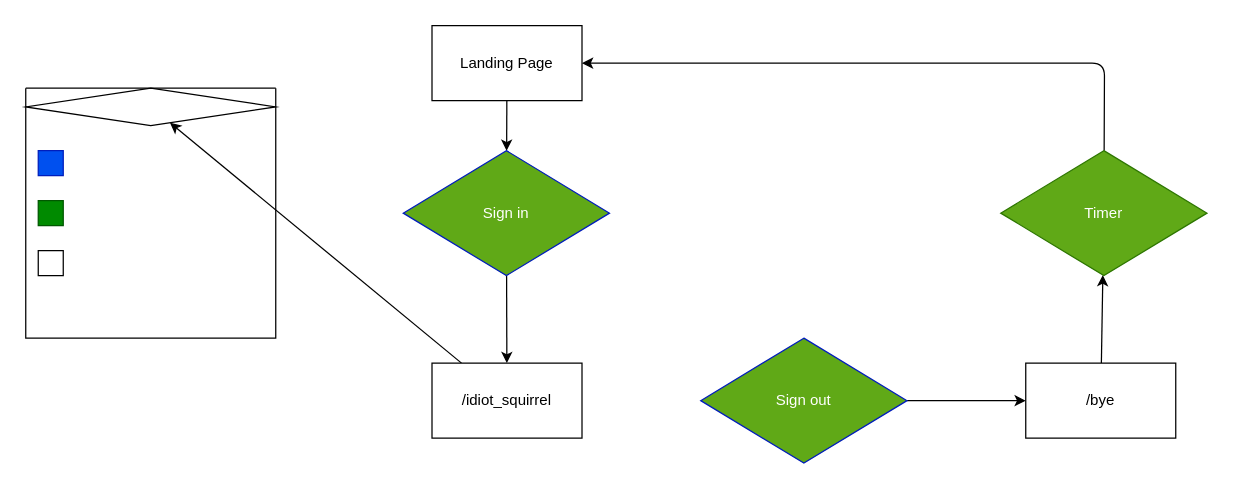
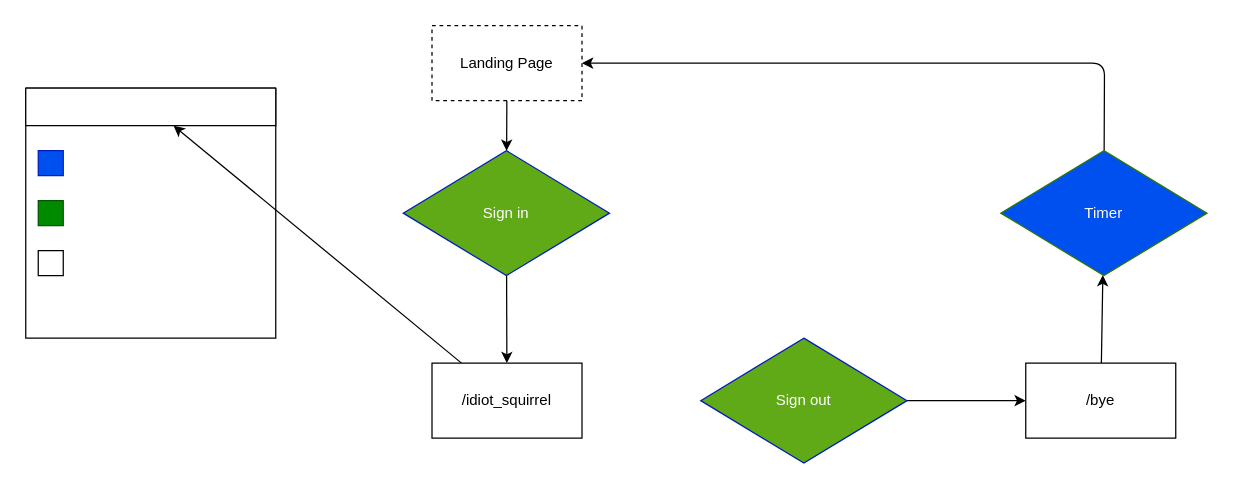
(507, 63) -> (507, 63)
(151, 107) -> (151, 107)
(144, 163) -> (126, 163)
(1104, 213) -> (1104, 213)
